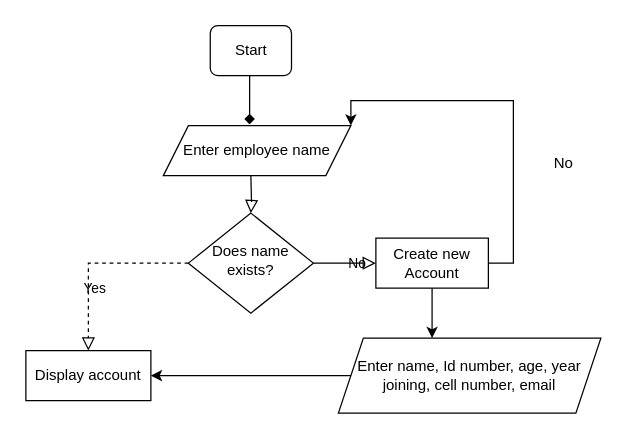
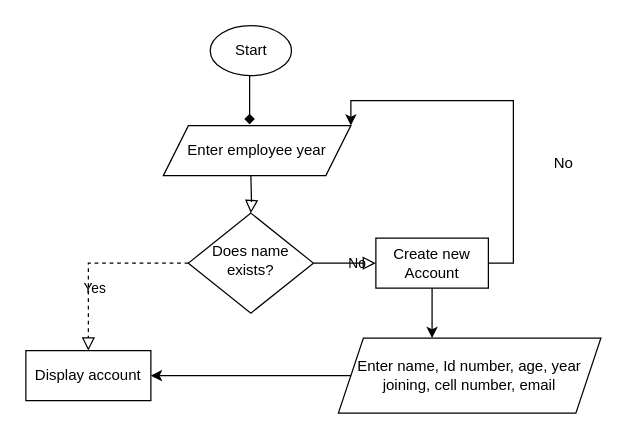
(251, 51) -> (251, 51)
(257, 151) -> (257, 151)
